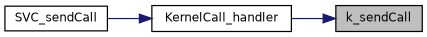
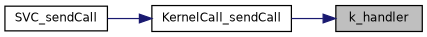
(222, 19) -> (222, 19)
(379, 19) -> (379, 19)
